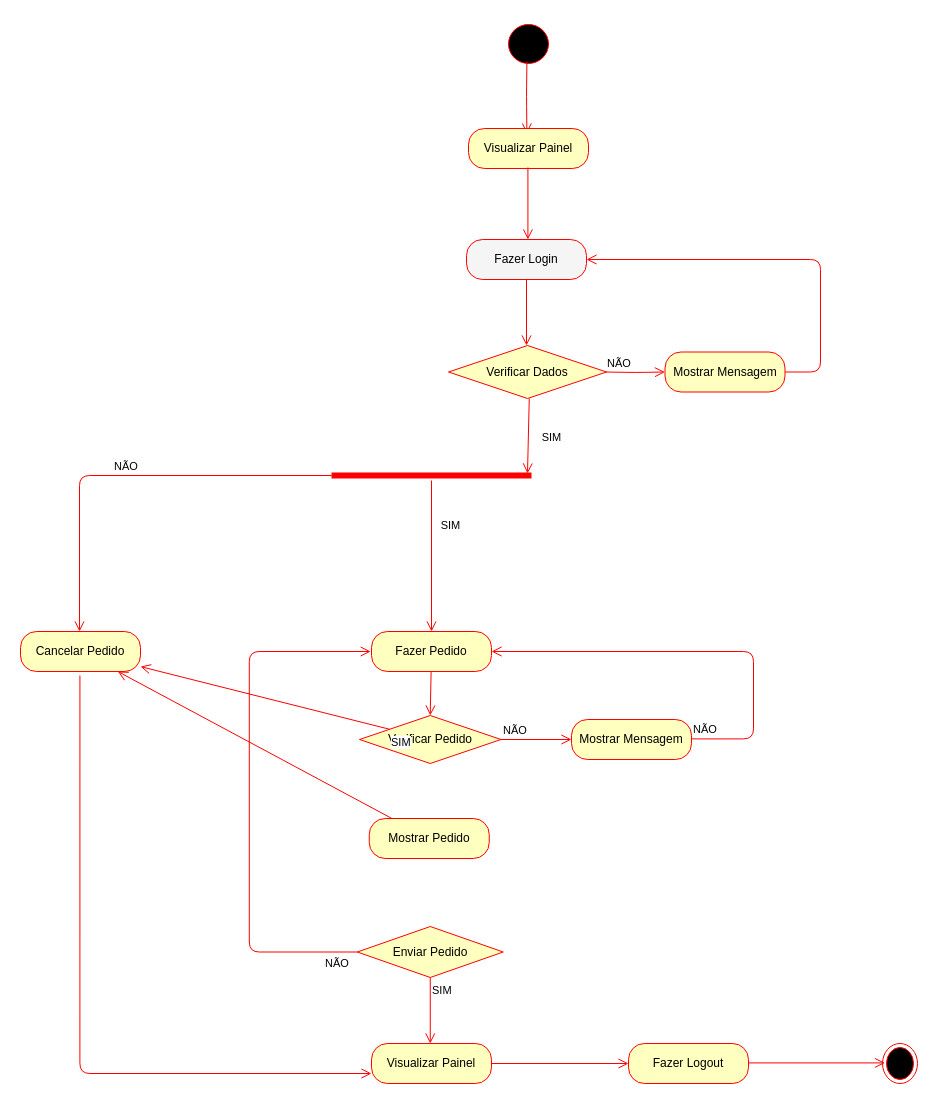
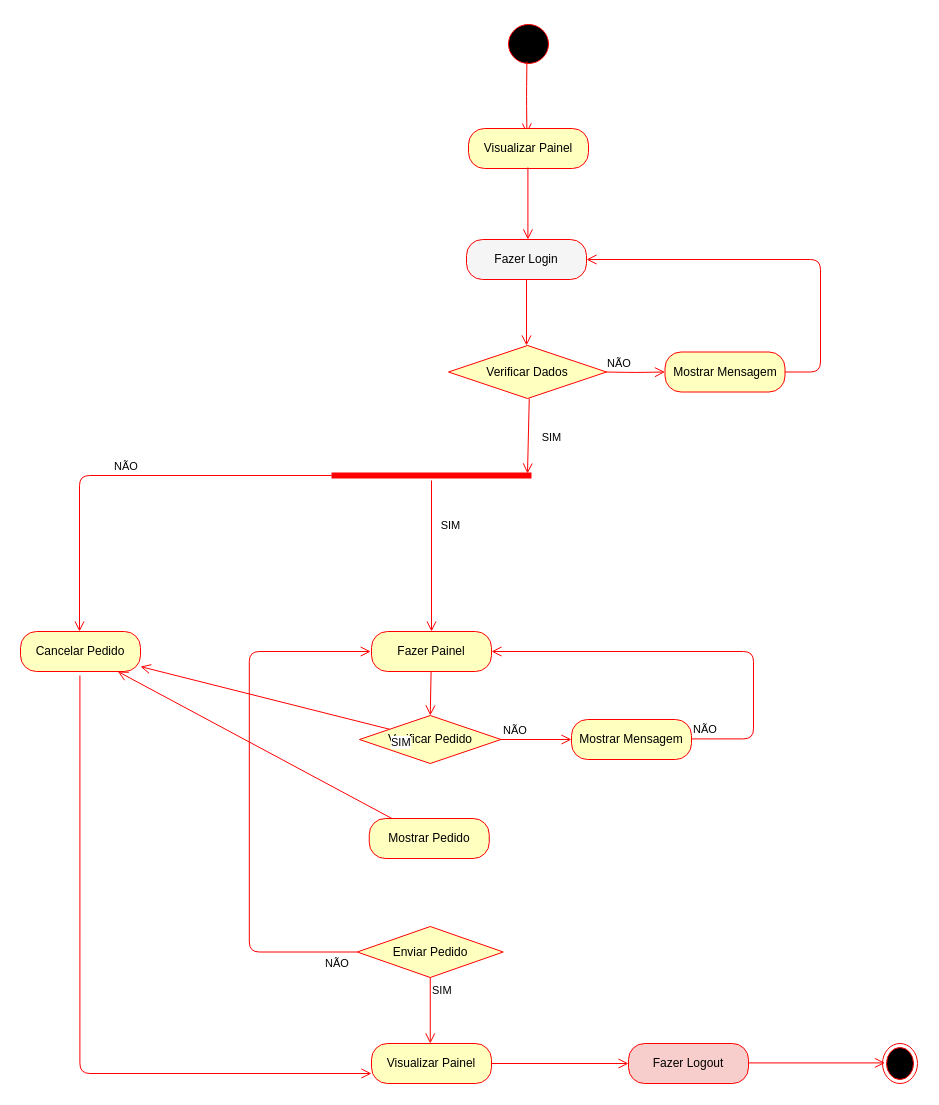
(432, 652) -> (432, 652)
(689, 1064) -> (689, 1064)
